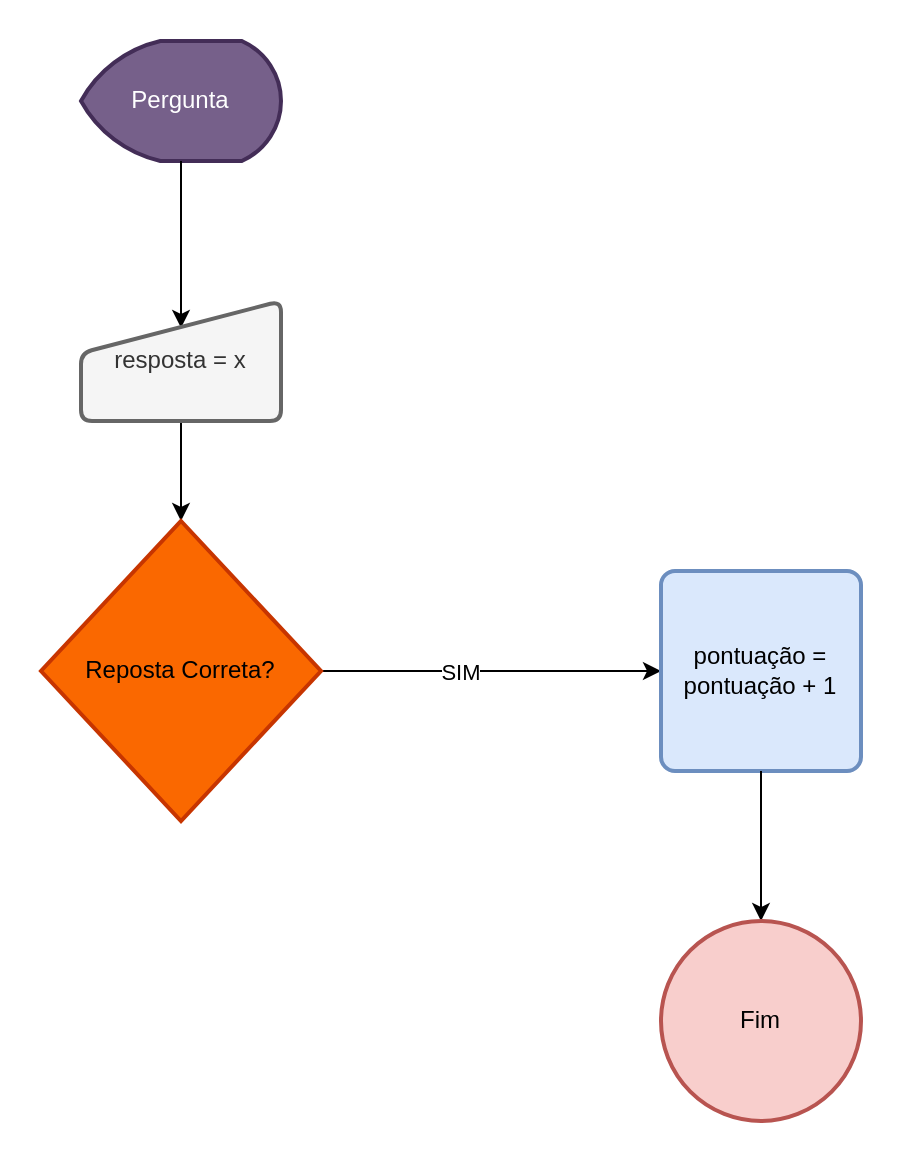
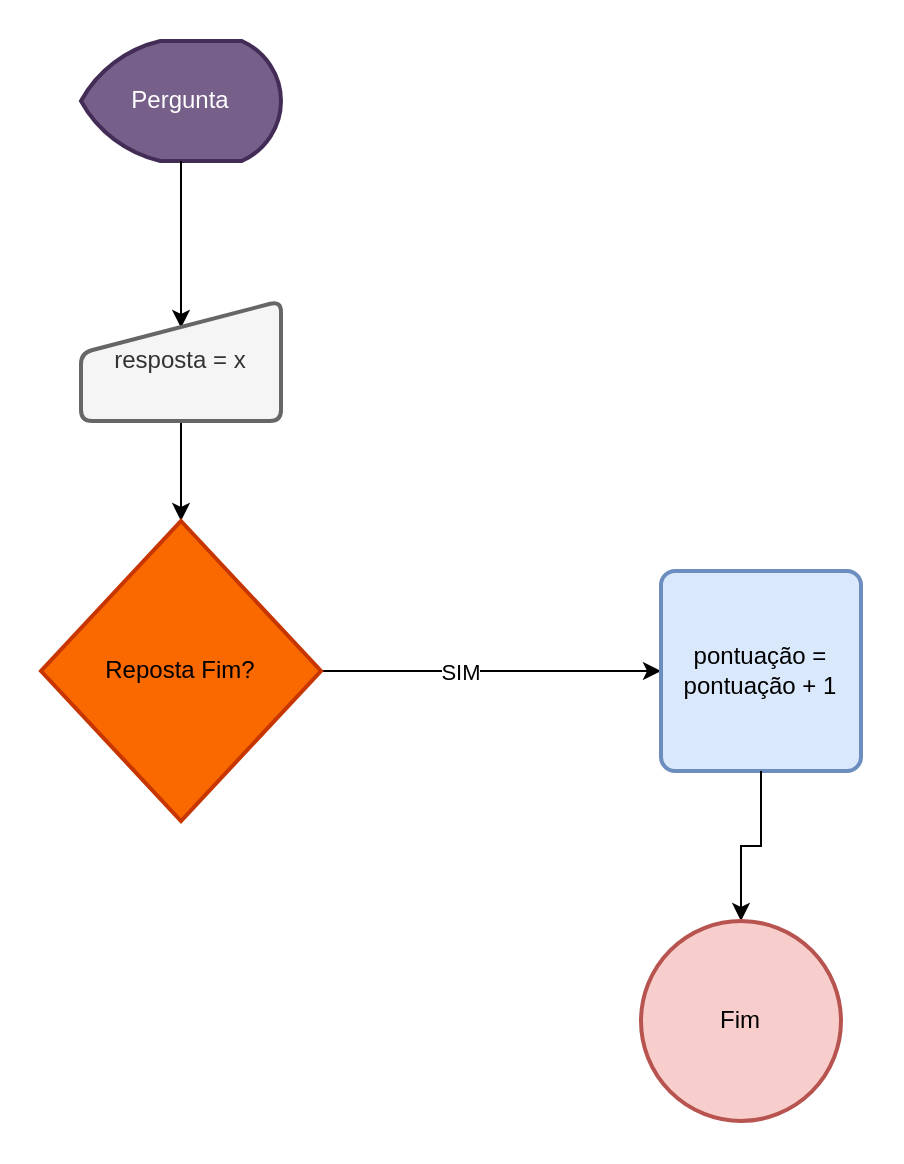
(181, 671) -> (181, 671)
(761, 1021) -> (741, 1021)
